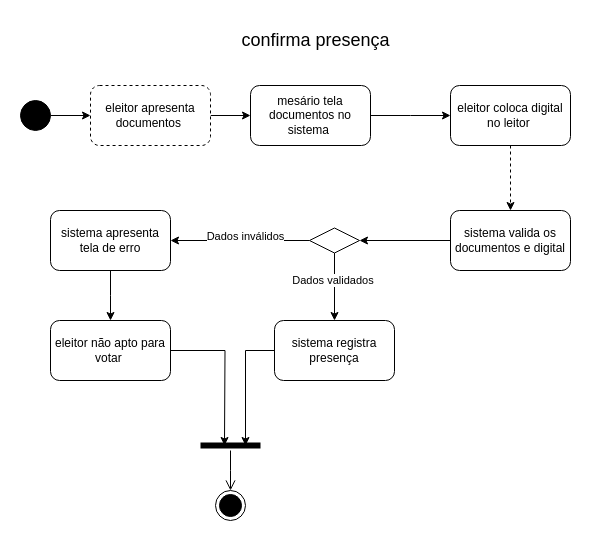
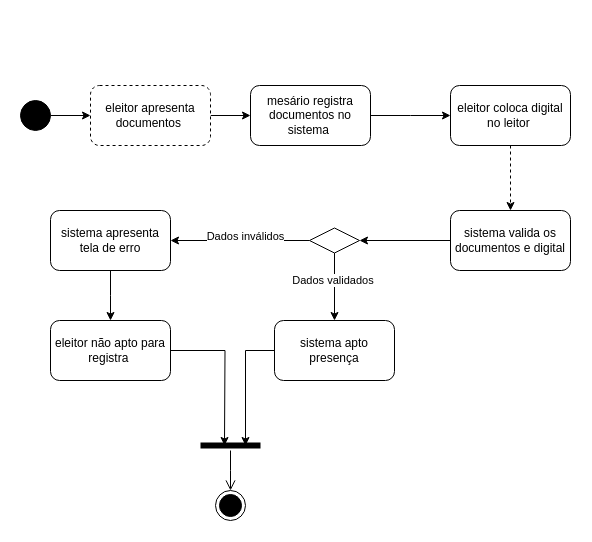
(316, 41) -> none
(311, 116) -> (311, 116)
(111, 351) -> (111, 351)
(335, 351) -> (335, 351)
